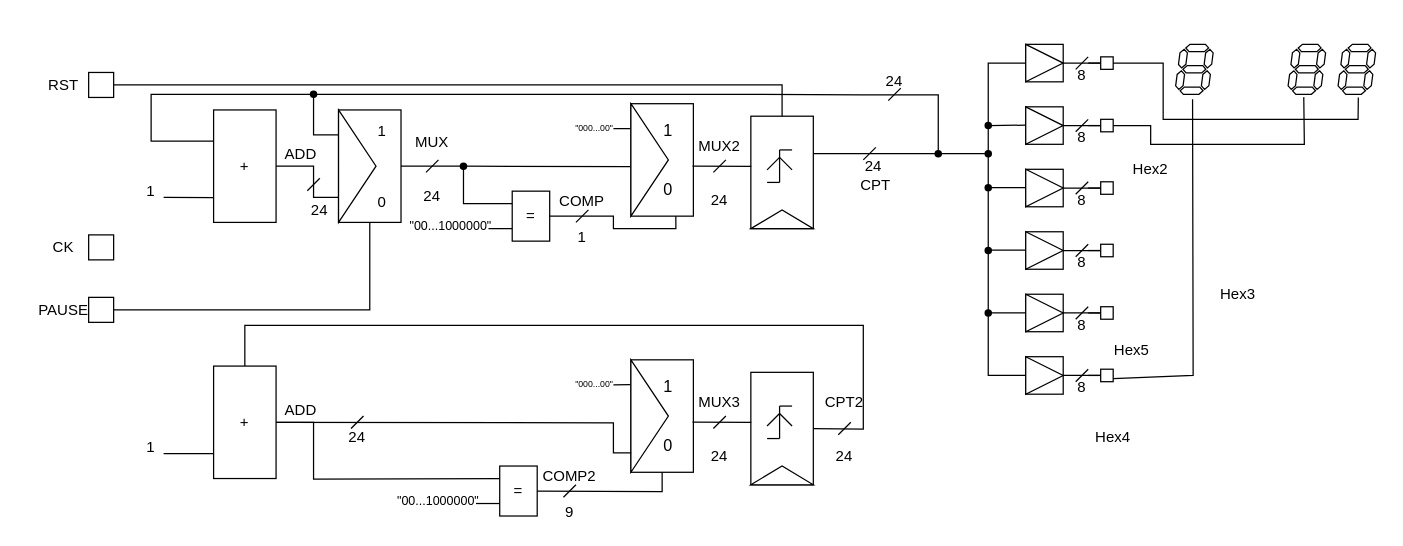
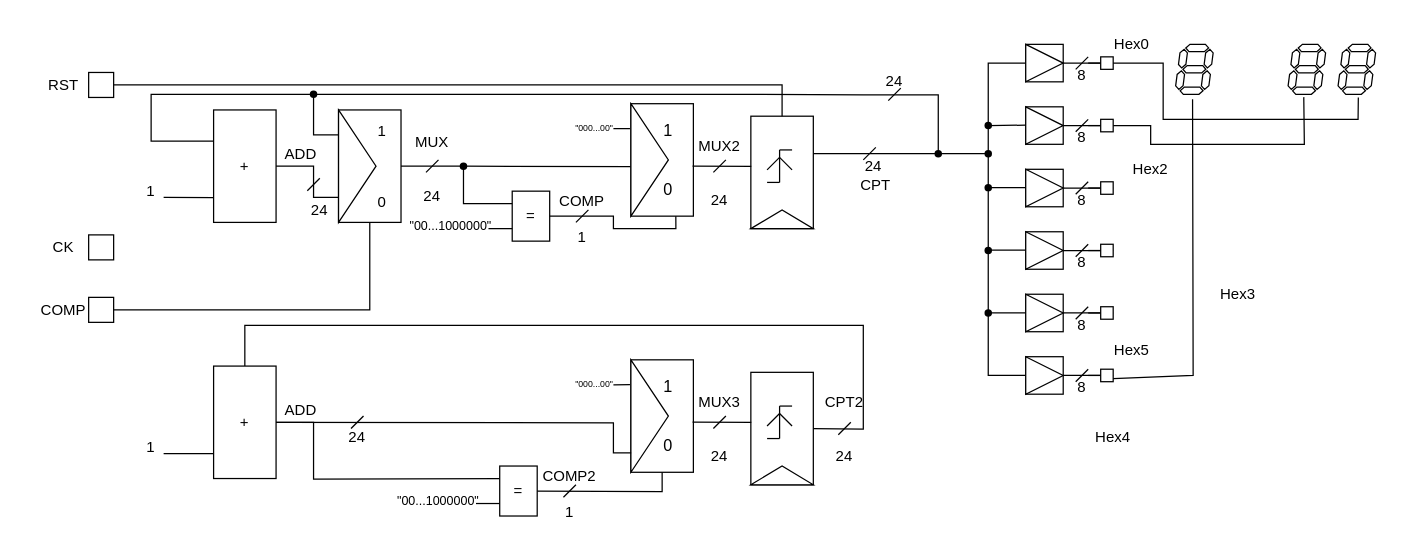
none -> (1132, 44)
(63, 311) -> (63, 311)
(569, 494) -> (569, 494)
